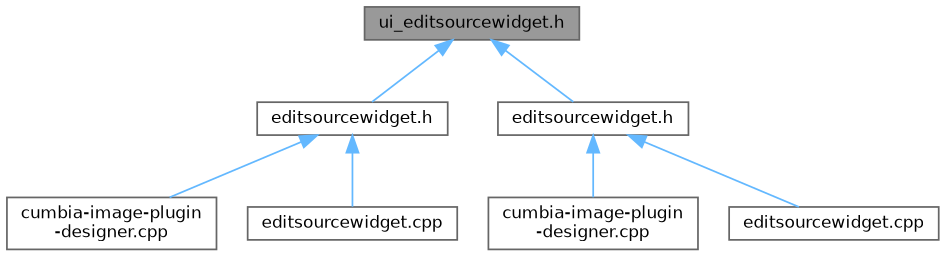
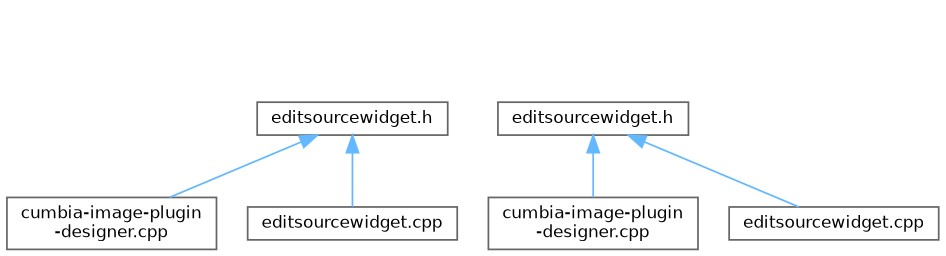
(472, 23) -> none
